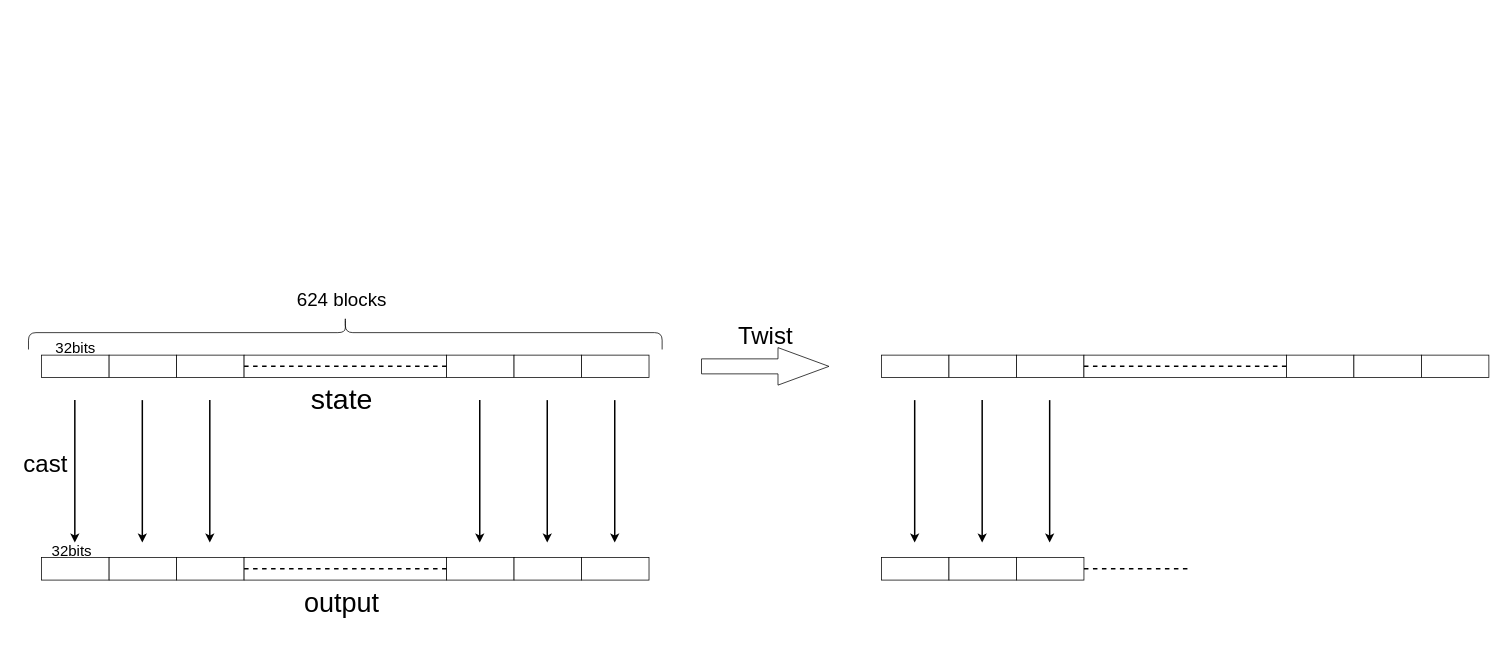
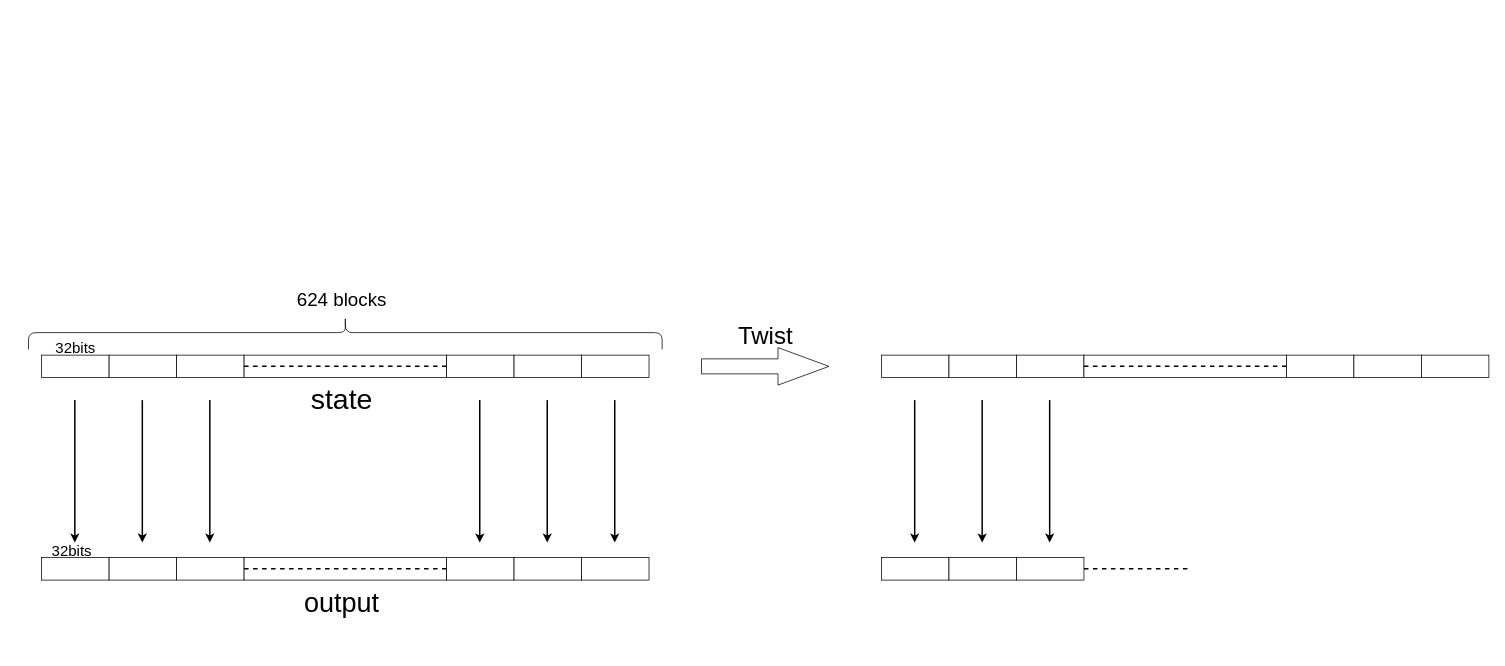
(45, 464) -> none
